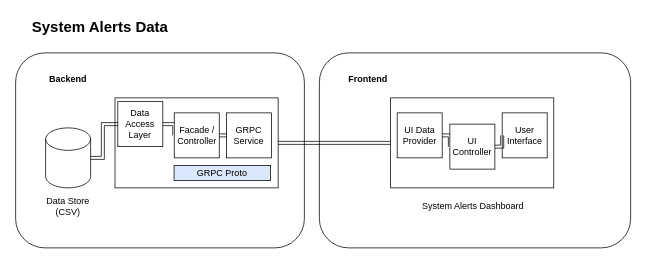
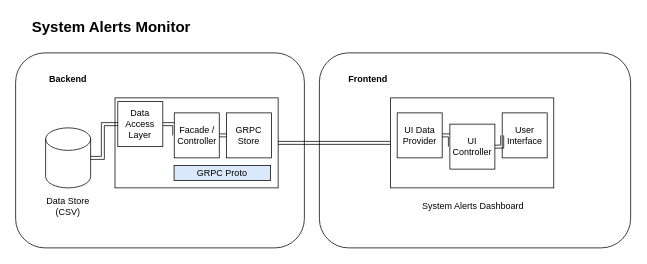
(102, 27) -> (112, 27)
(249, 135) -> (249, 135)
